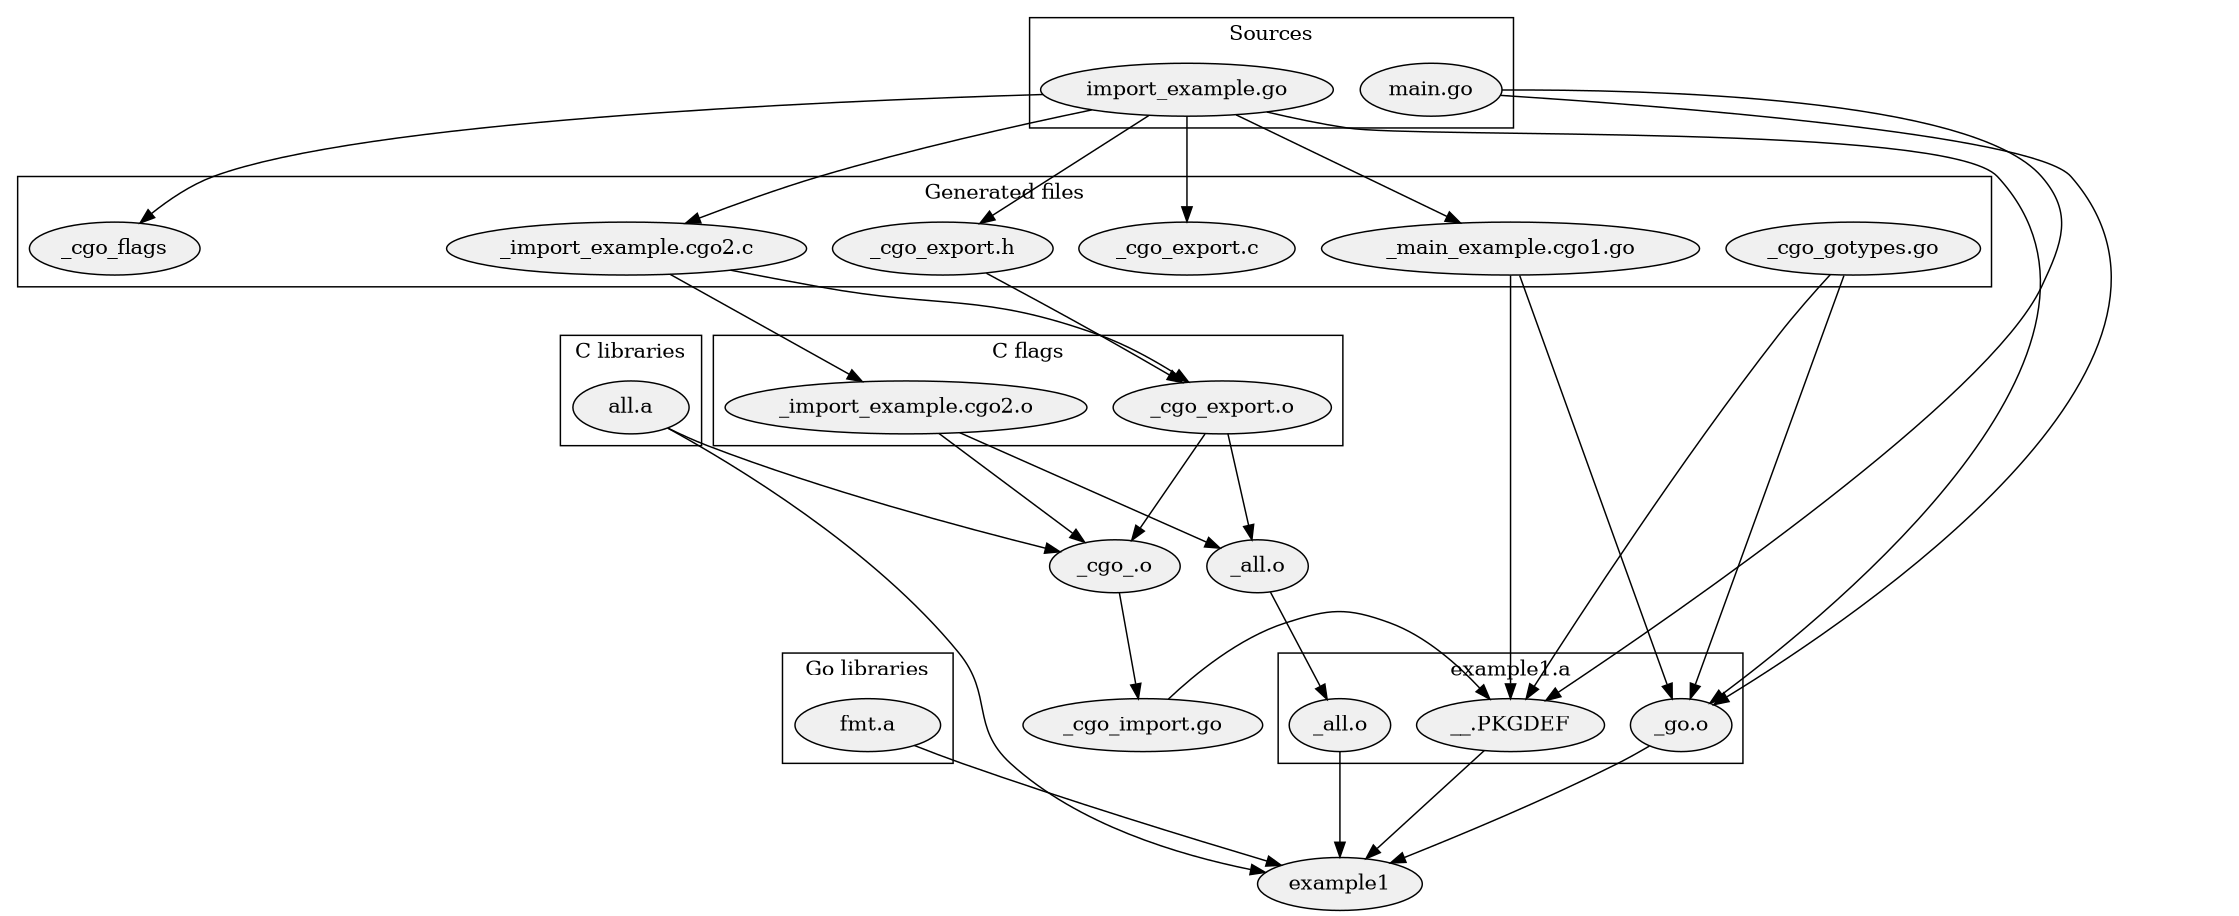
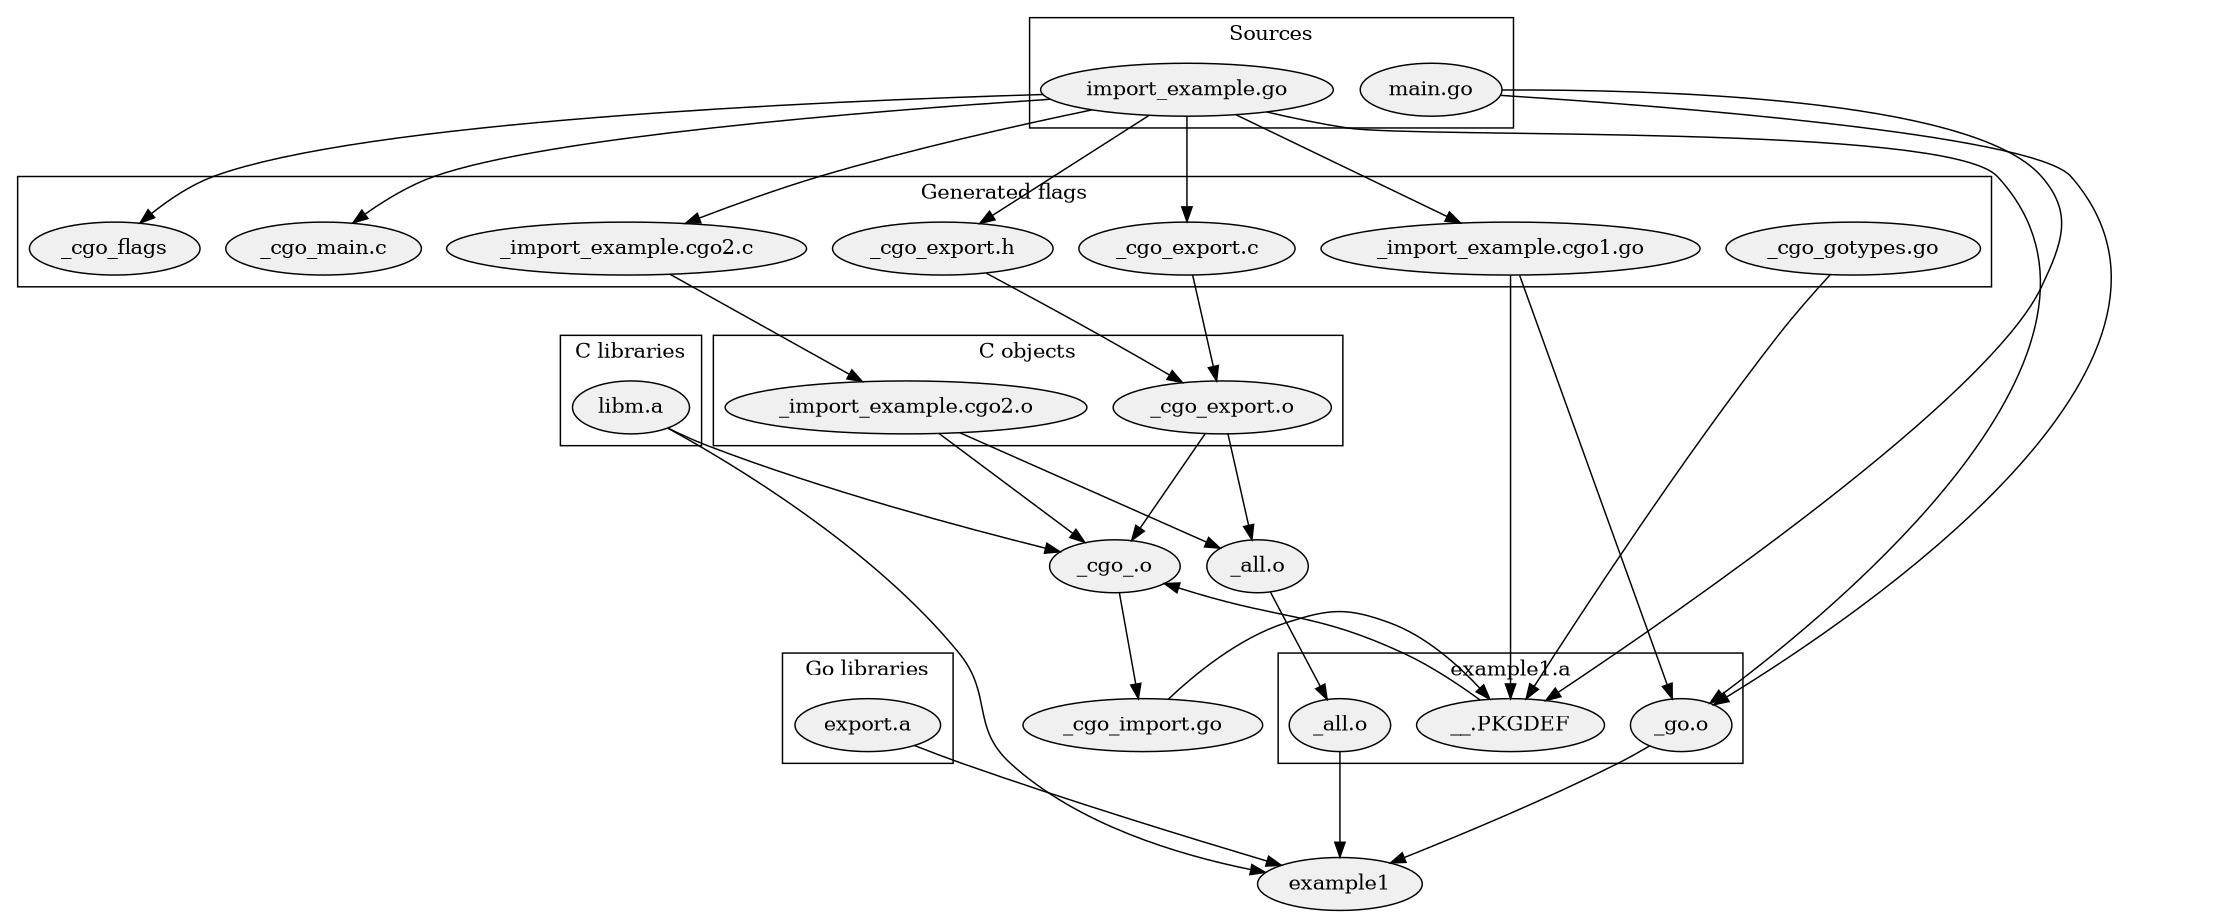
(1005, 193) -> (1005, 193)
none -> (324, 249)
(1511, 249) -> (1511, 249)
(959, 303) -> (1203, 321)
(1028, 352) -> (1028, 352)
(631, 407) -> (631, 407)
(1770, 480) -> none
(868, 725) -> (868, 725)
(1431, 800) -> (1336, 627)
